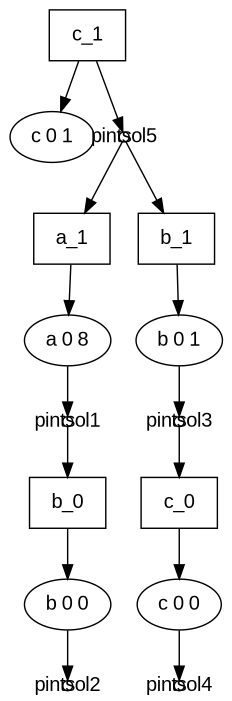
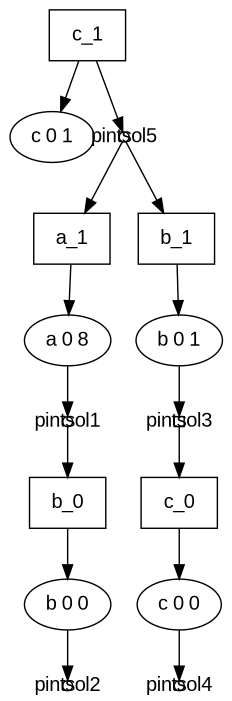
(179, 422) -> (179, 422)
